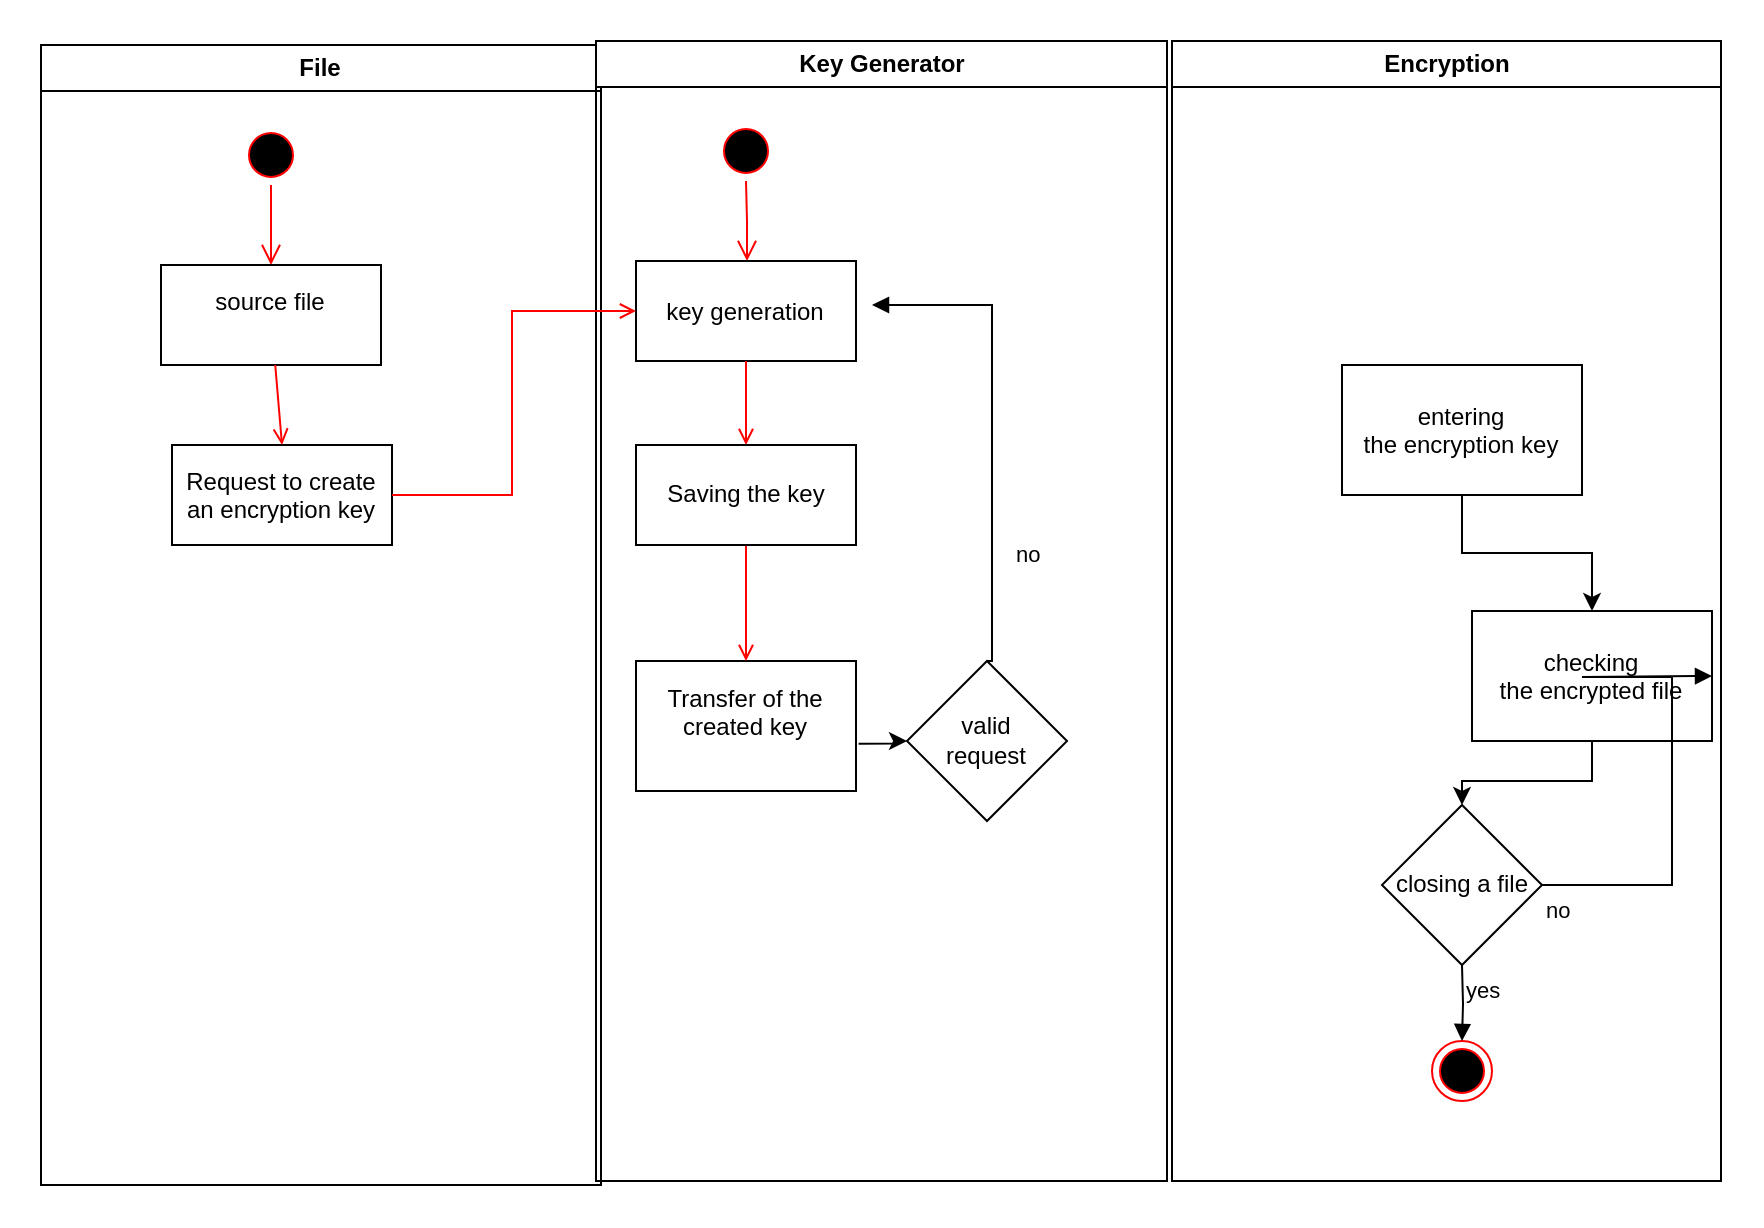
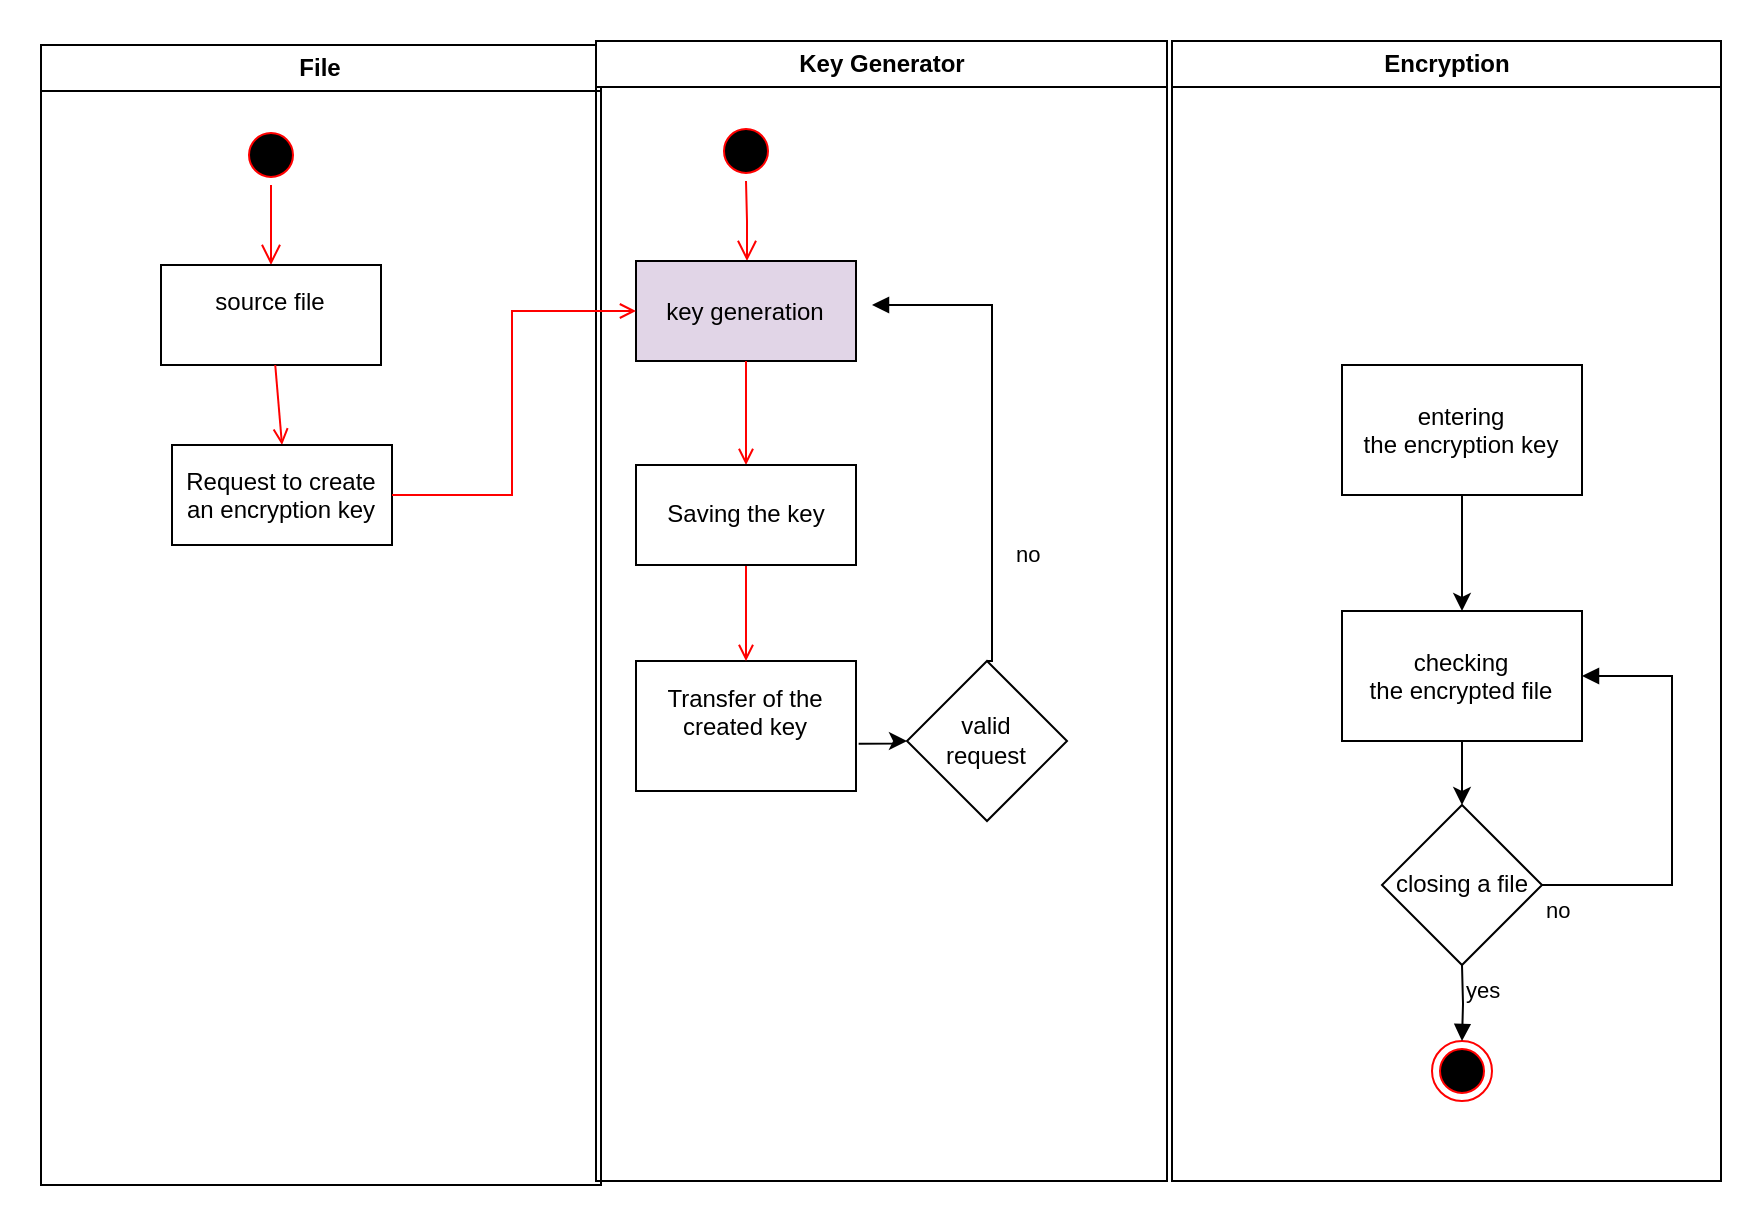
(746, 311) -> (746, 311)
(746, 495) -> (746, 515)
(1592, 676) -> (1462, 676)
